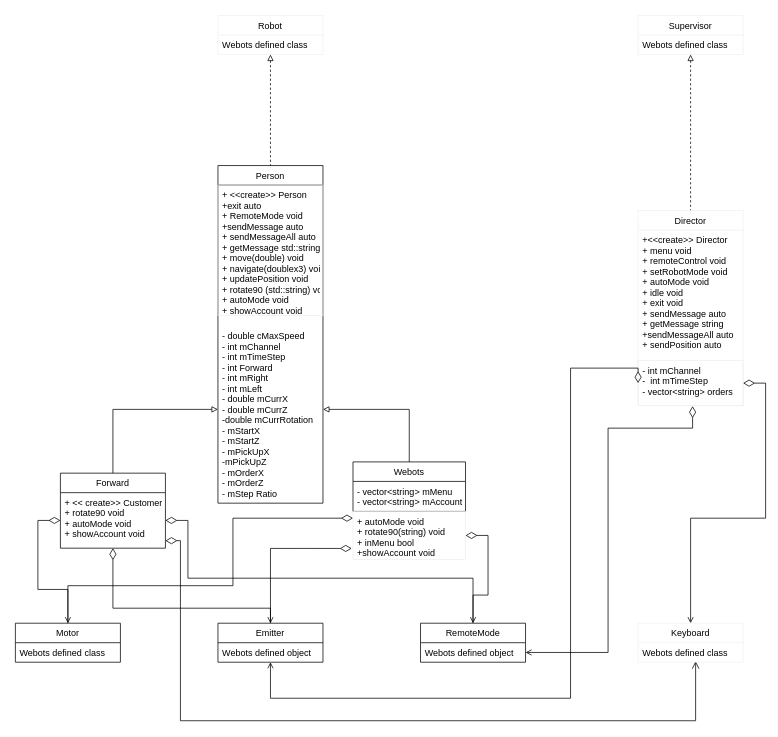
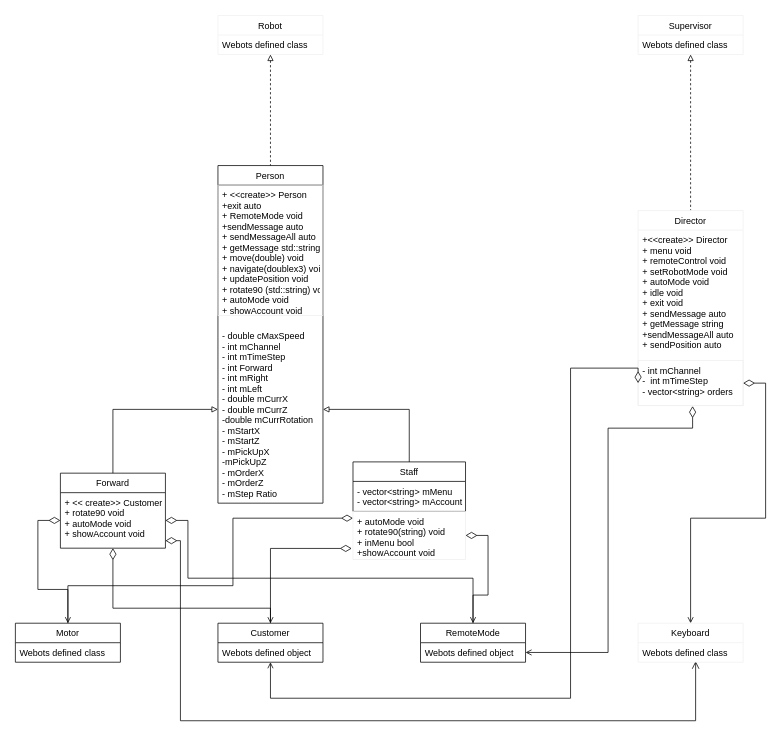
(409, 472) -> (409, 472)
(270, 633) -> (270, 633)
